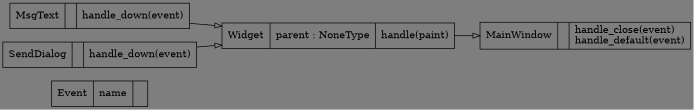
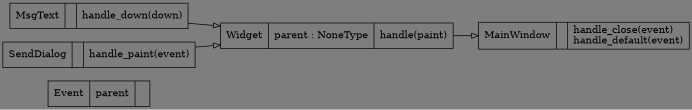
(133, 15) -> (132, 15)
(140, 54) -> (139, 54)
(113, 93) -> (112, 93)
